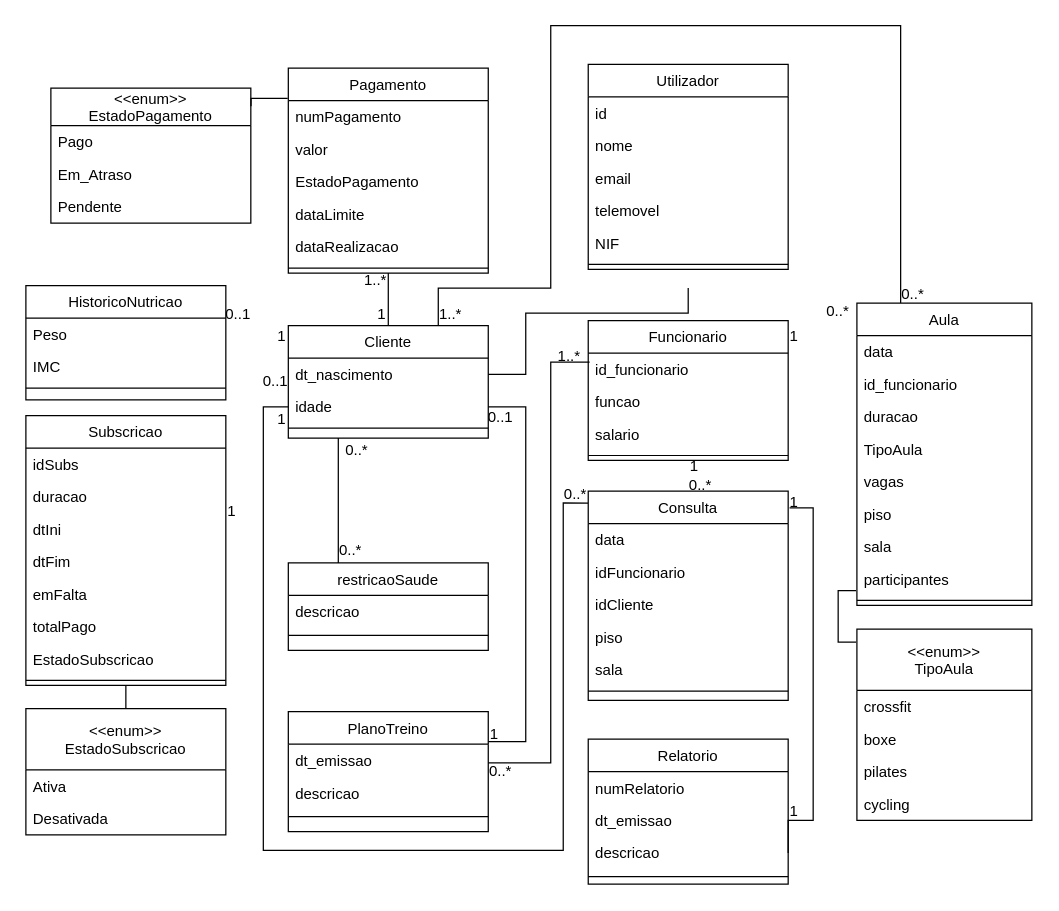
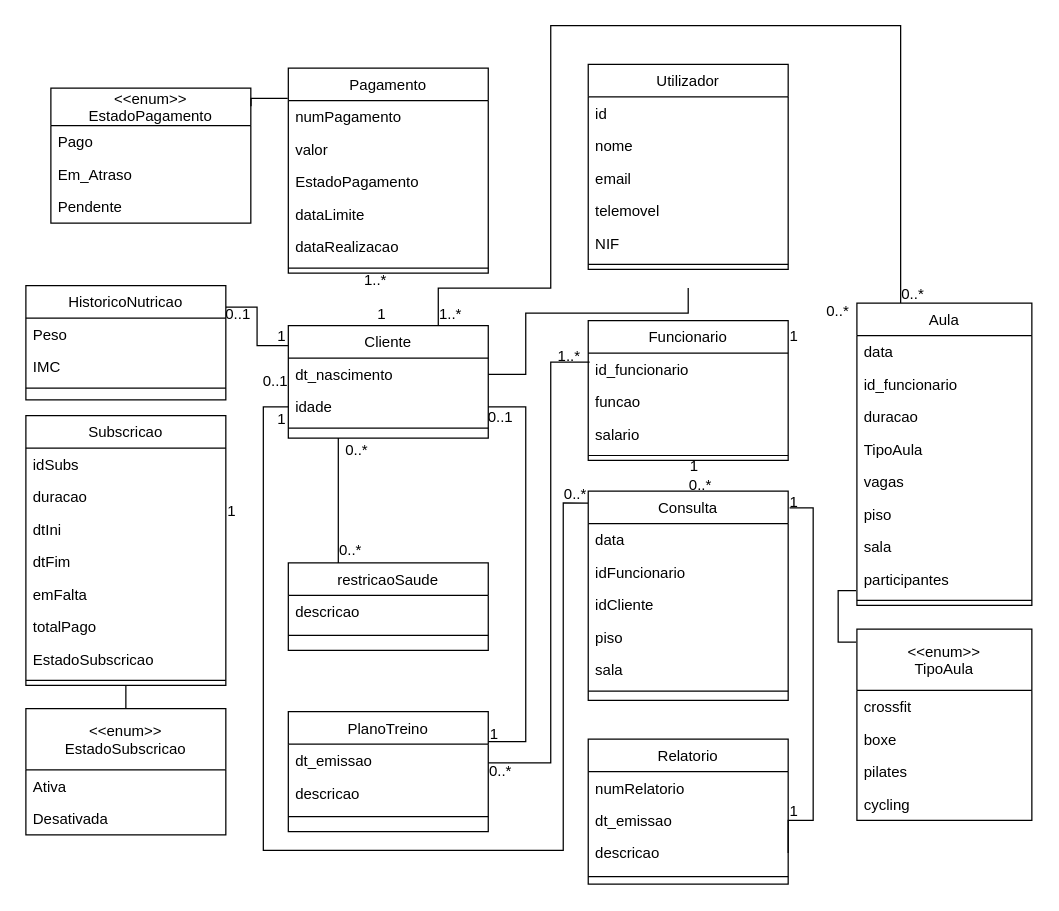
(388, 302) -> none
none -> (257, 326)
